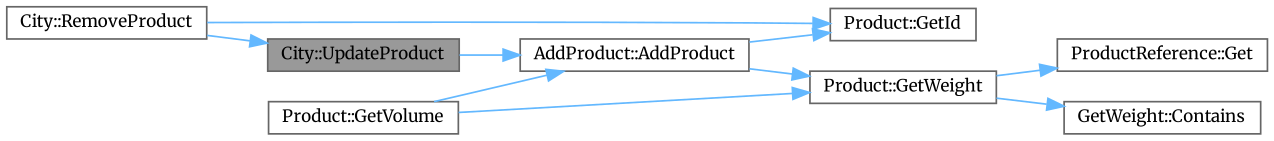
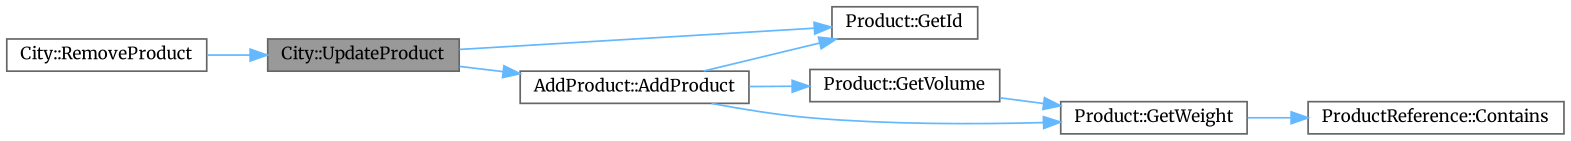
(510, 22) -> (637, 39)
(1162, 55) -> none
(490, 88) -> (771, 86)
(1162, 118) -> (1436, 118)
